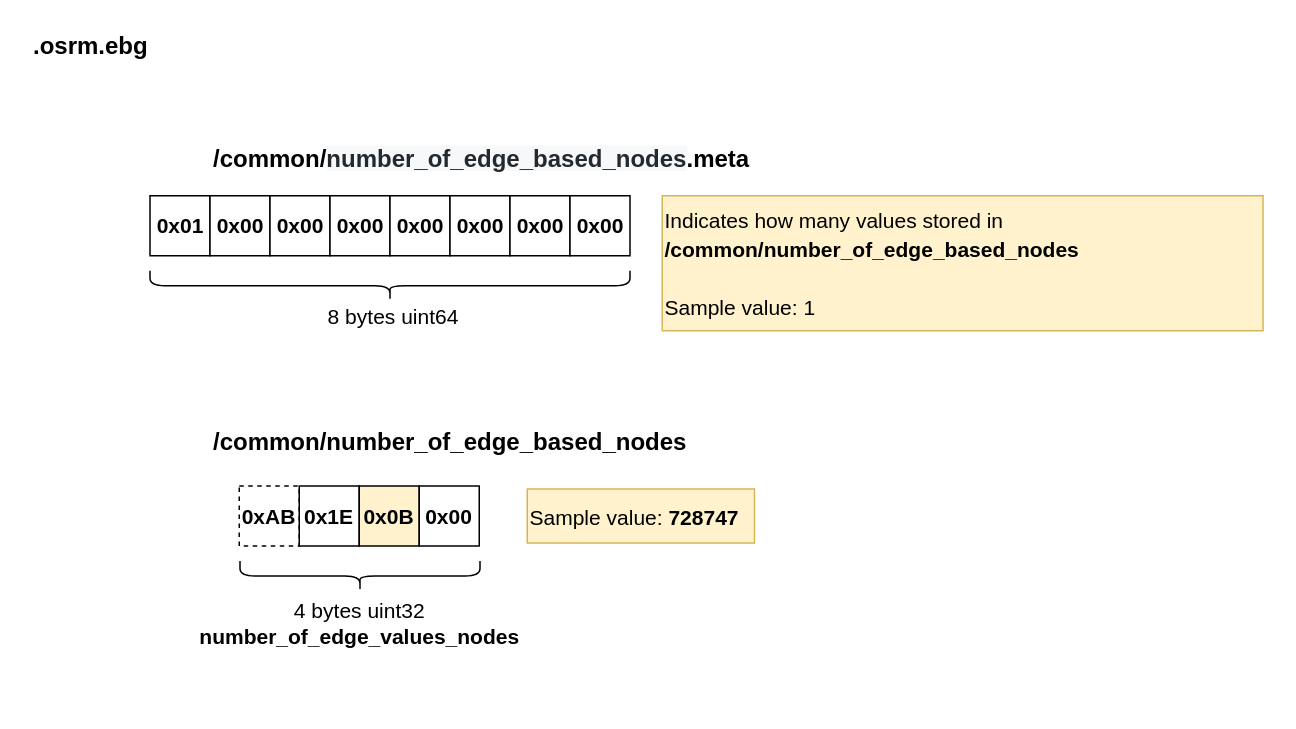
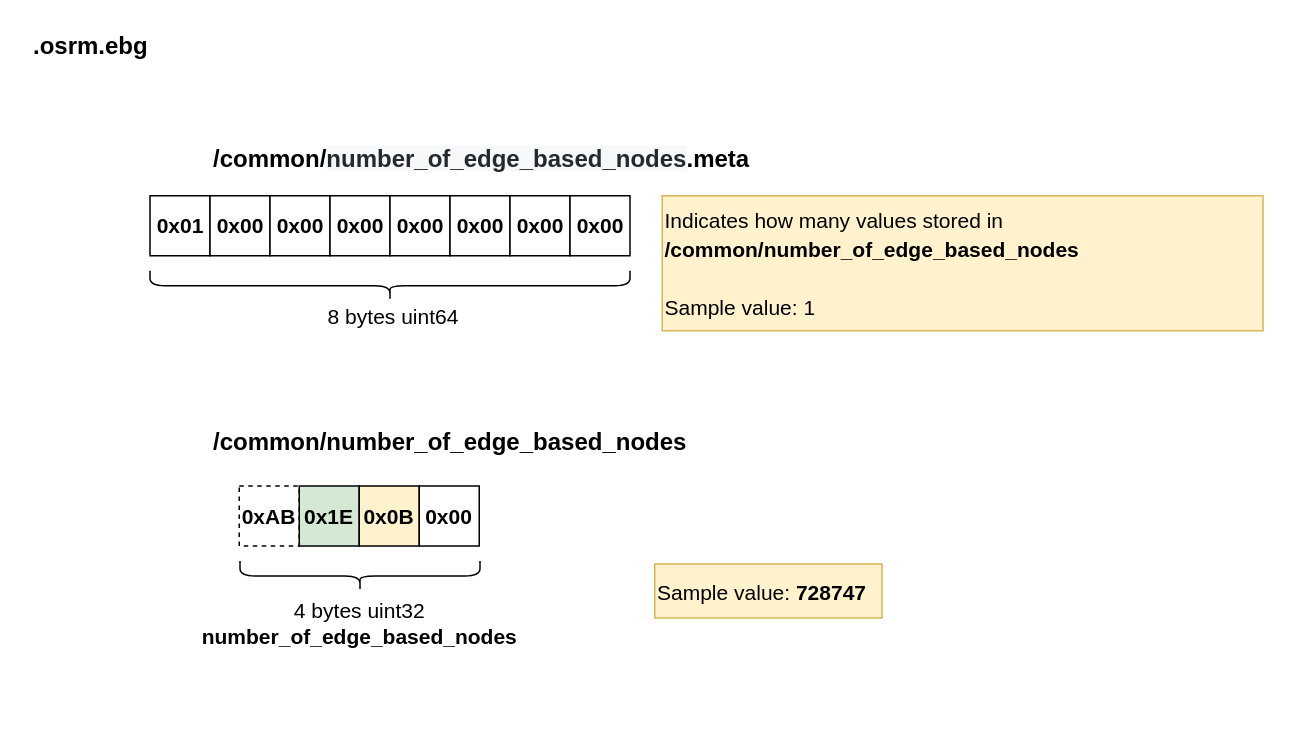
(329, 516) -> (329, 516)
(641, 516) -> (768, 591)
(360, 623) -> (360, 623)
